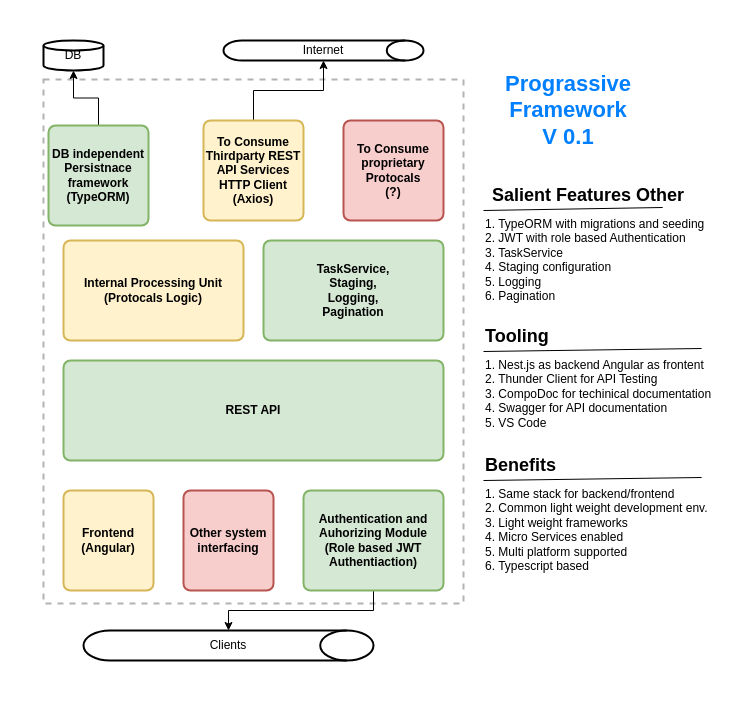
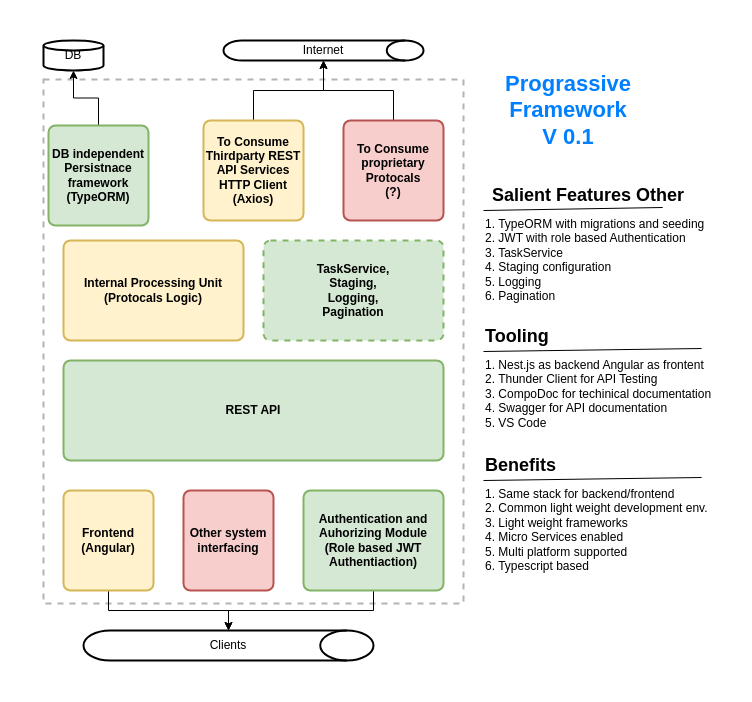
none -> (375, 91)
(354, 291) -> (354, 291)
none -> (158, 611)
